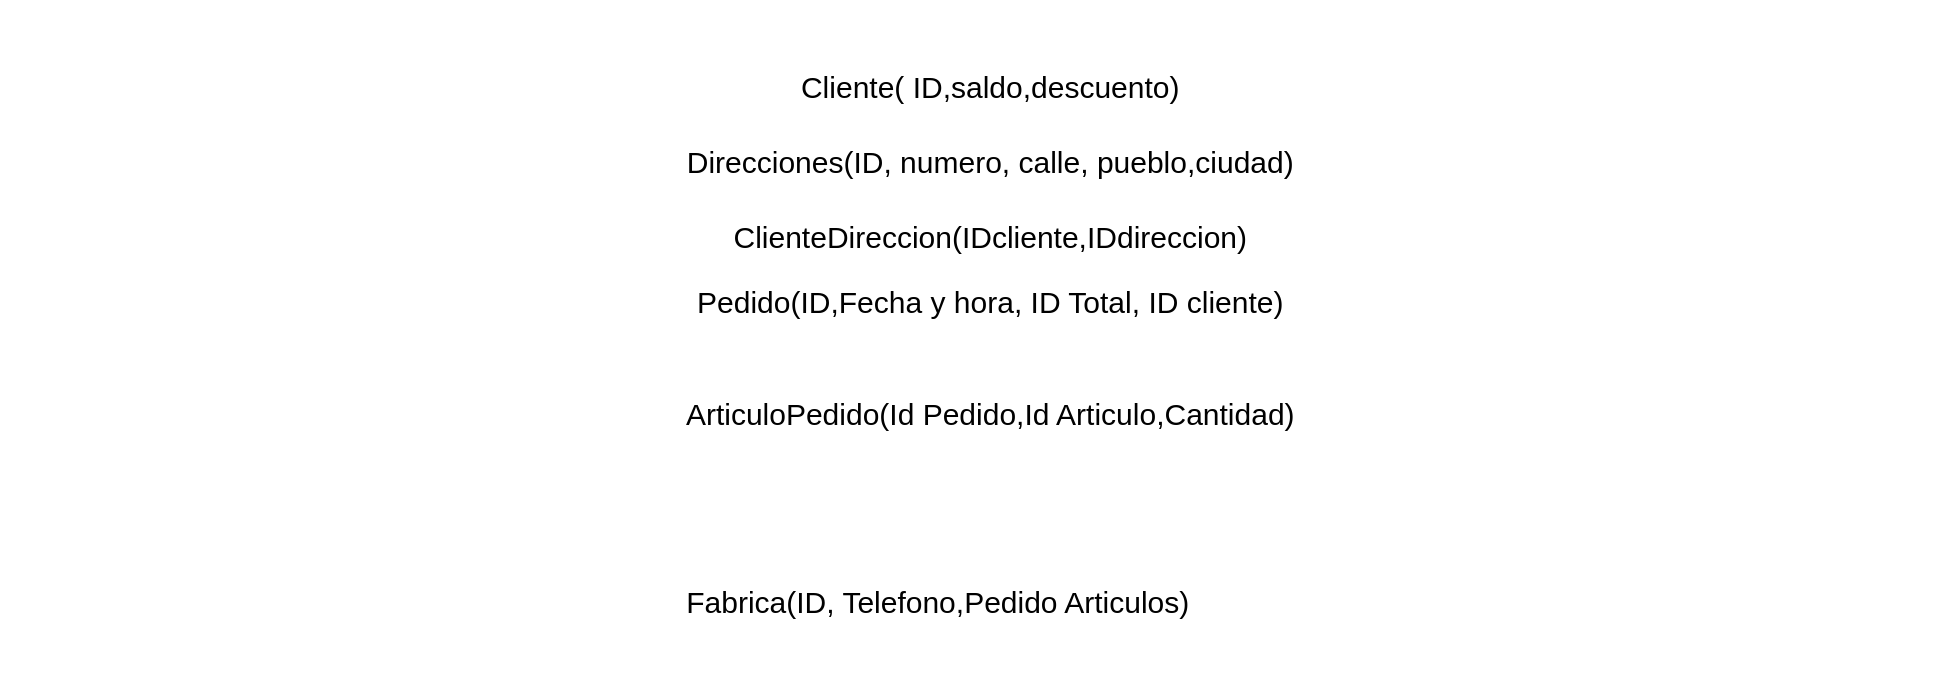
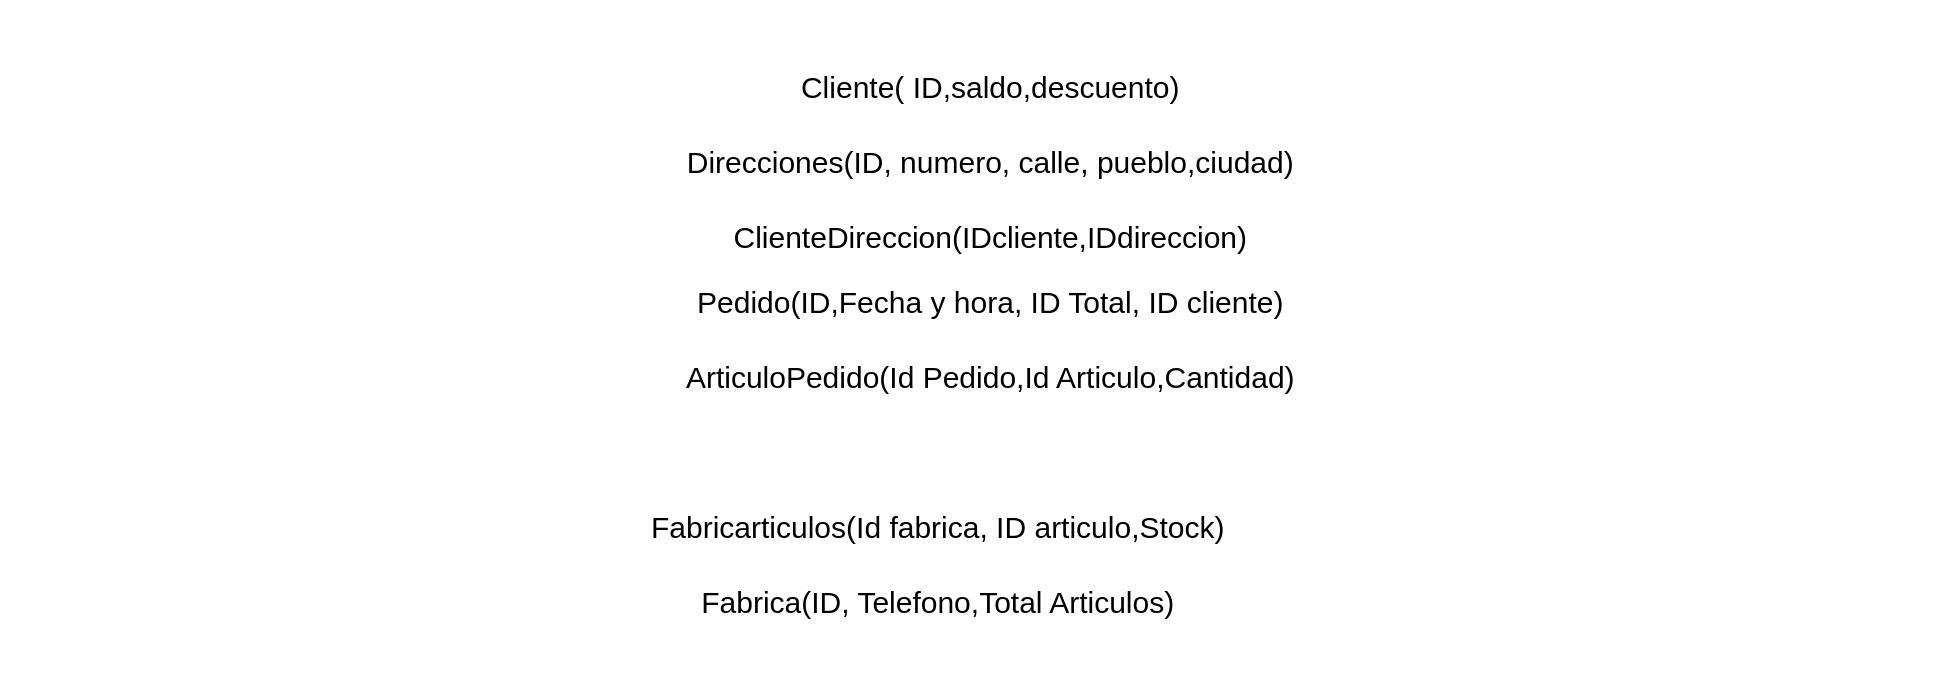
(991, 416) -> (991, 379)
none -> (939, 529)
(939, 604) -> (939, 604)
